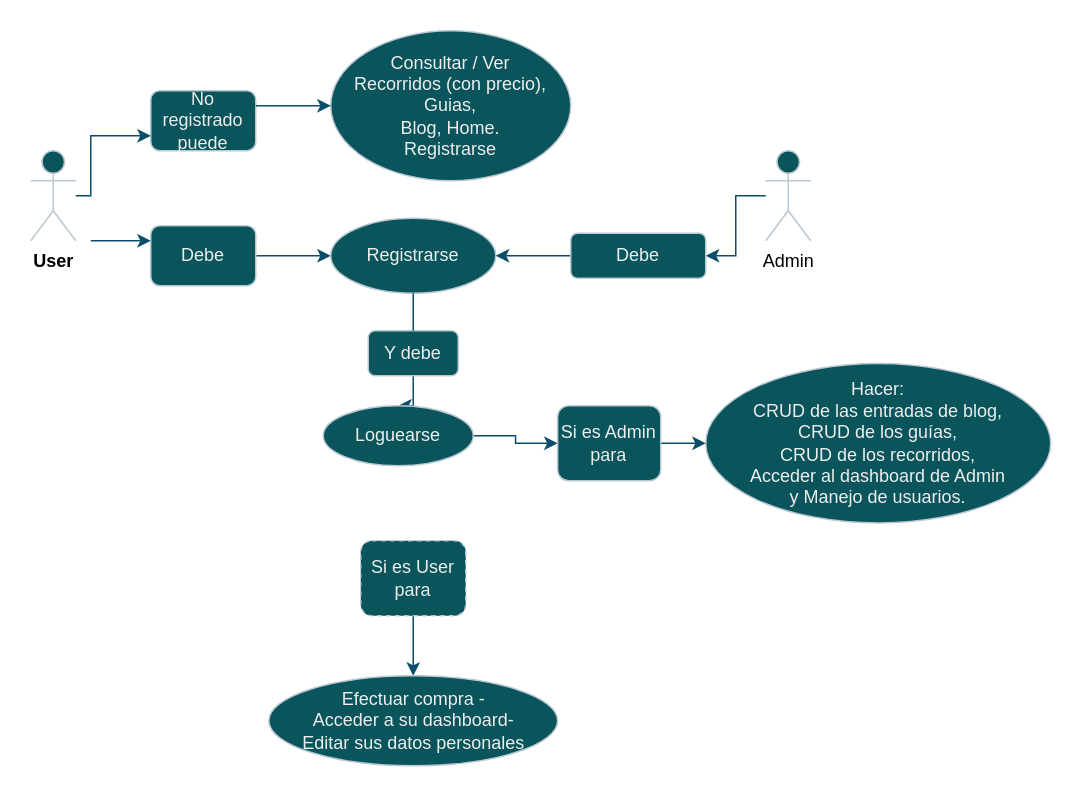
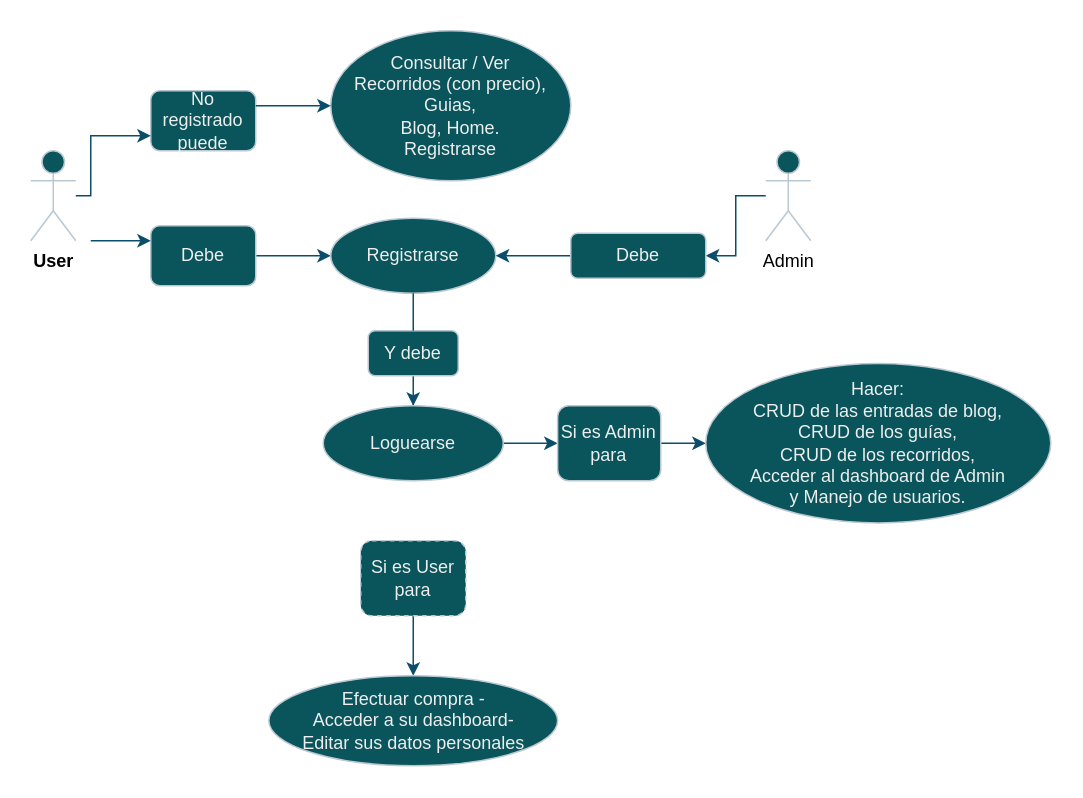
(398, 436) -> (413, 443)
